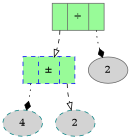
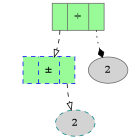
(23, 123) -> none
